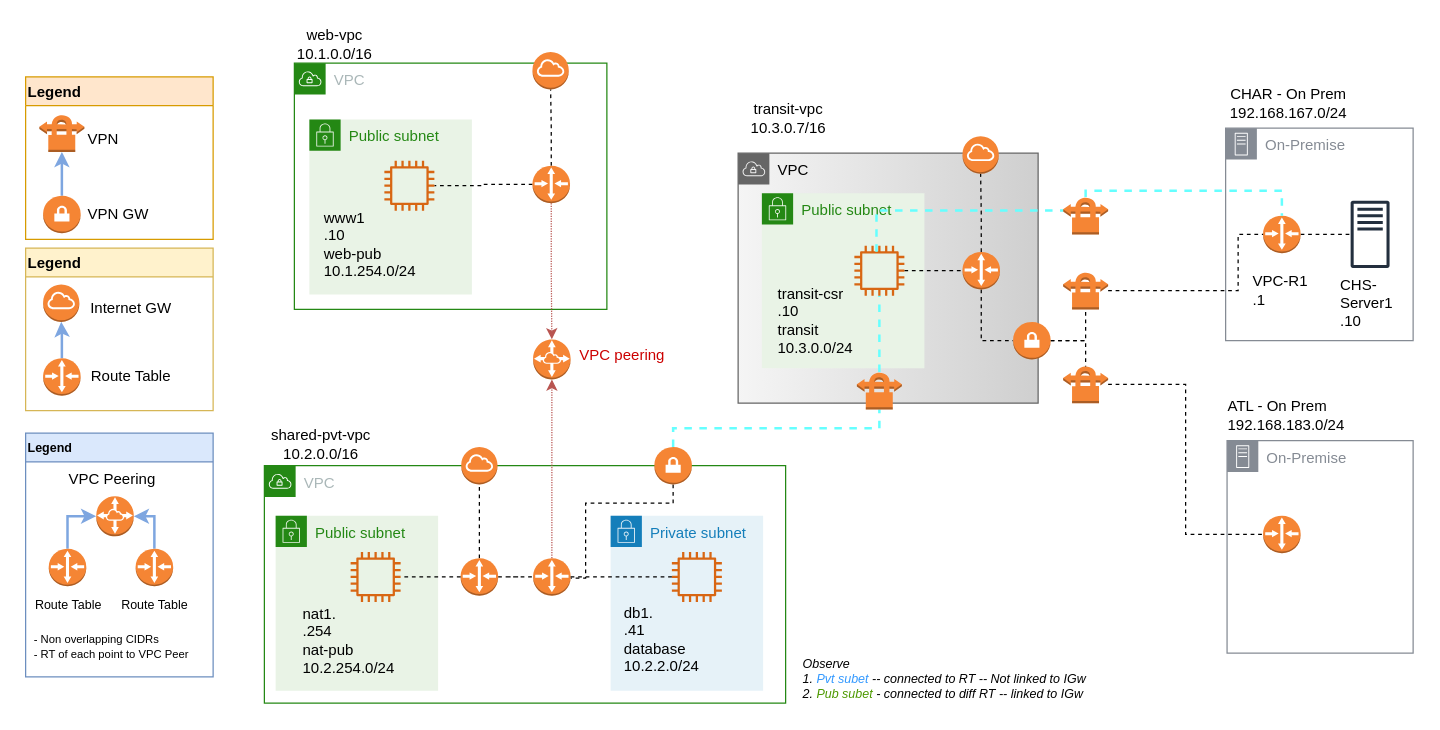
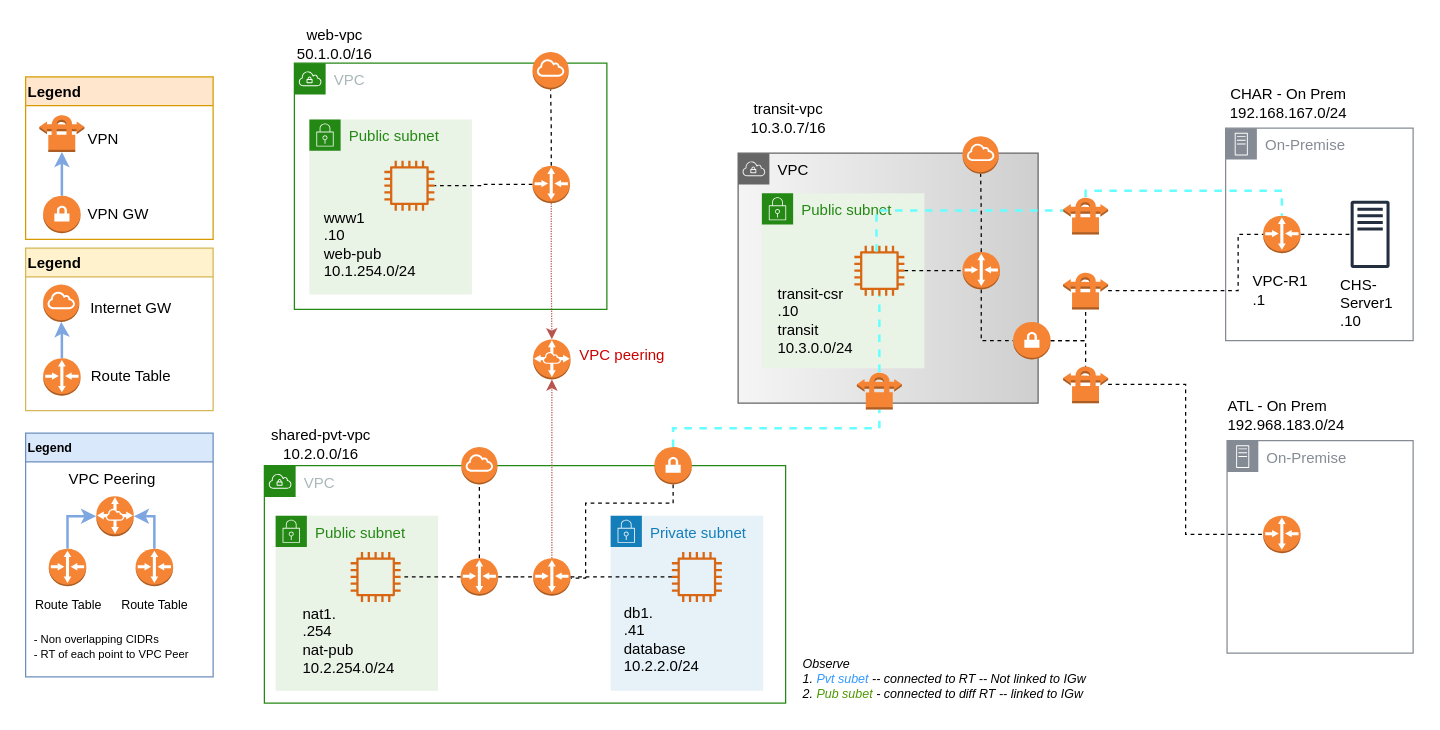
(335, 44) -> (335, 44)
(1289, 416) -> (1289, 416)
